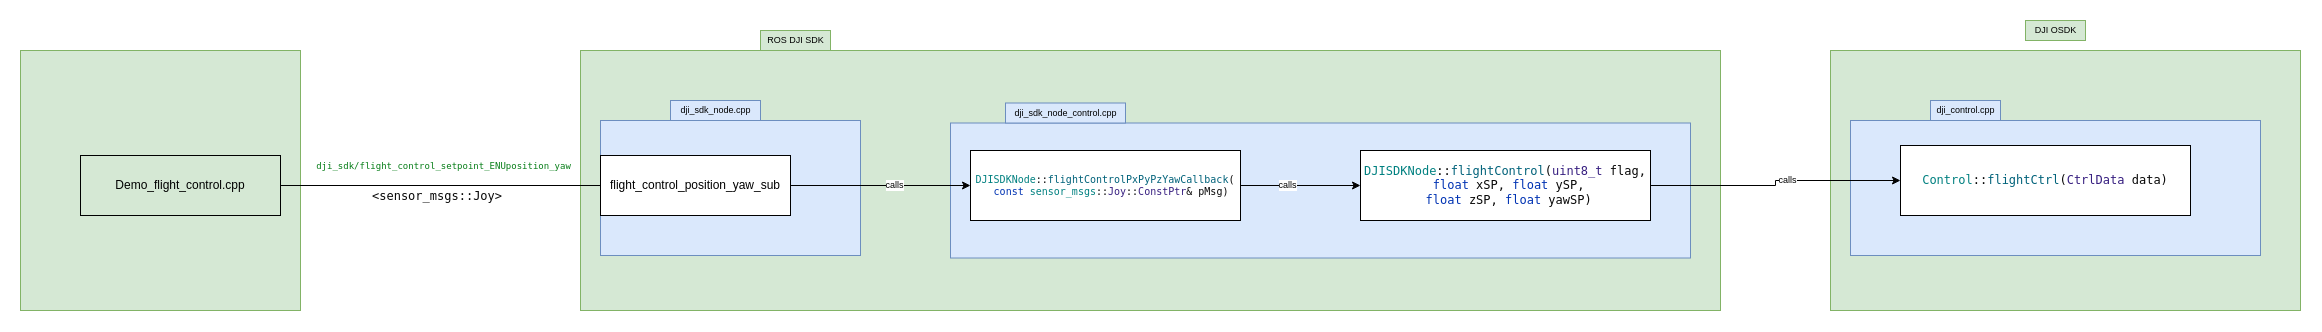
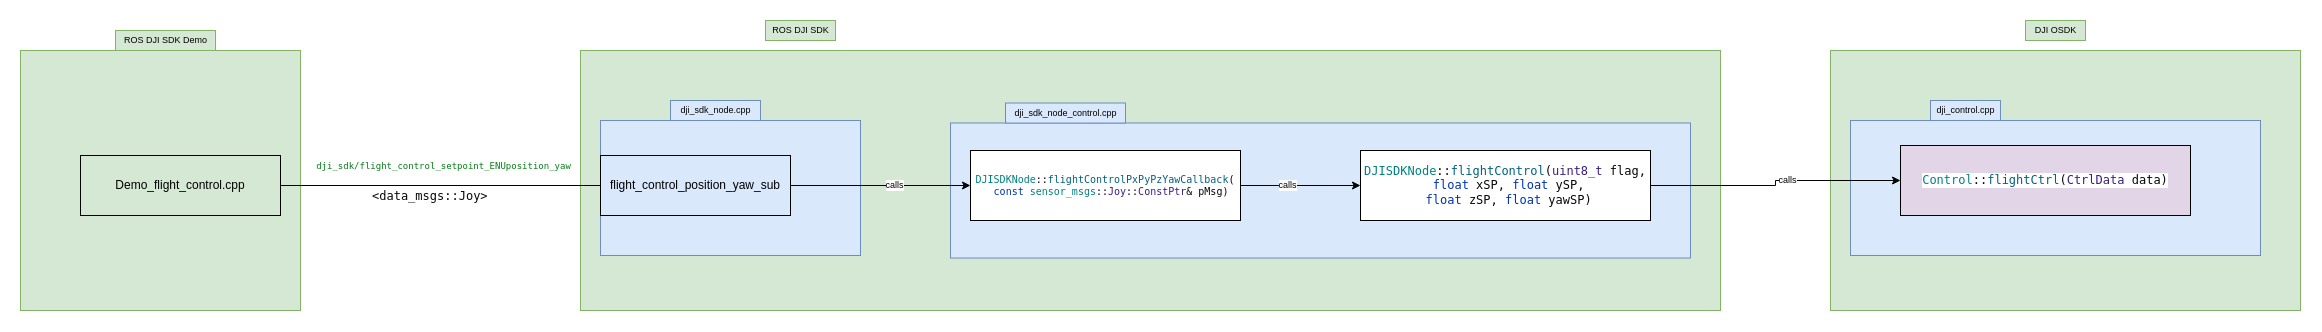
none -> (166, 41)
(796, 41) -> (801, 31)
(2046, 181) -> (2046, 181)
(416, 183) -> (410, 183)
(696, 186) -> (696, 186)
